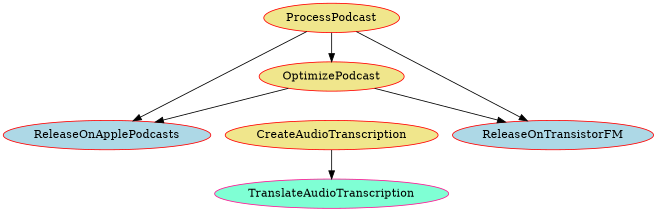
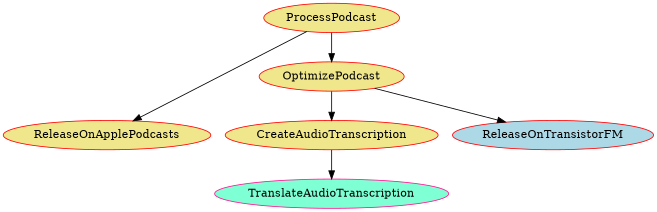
(438, 74) -> none
(226, 104) -> (332, 102)
(107, 135) -> (107, 135)
